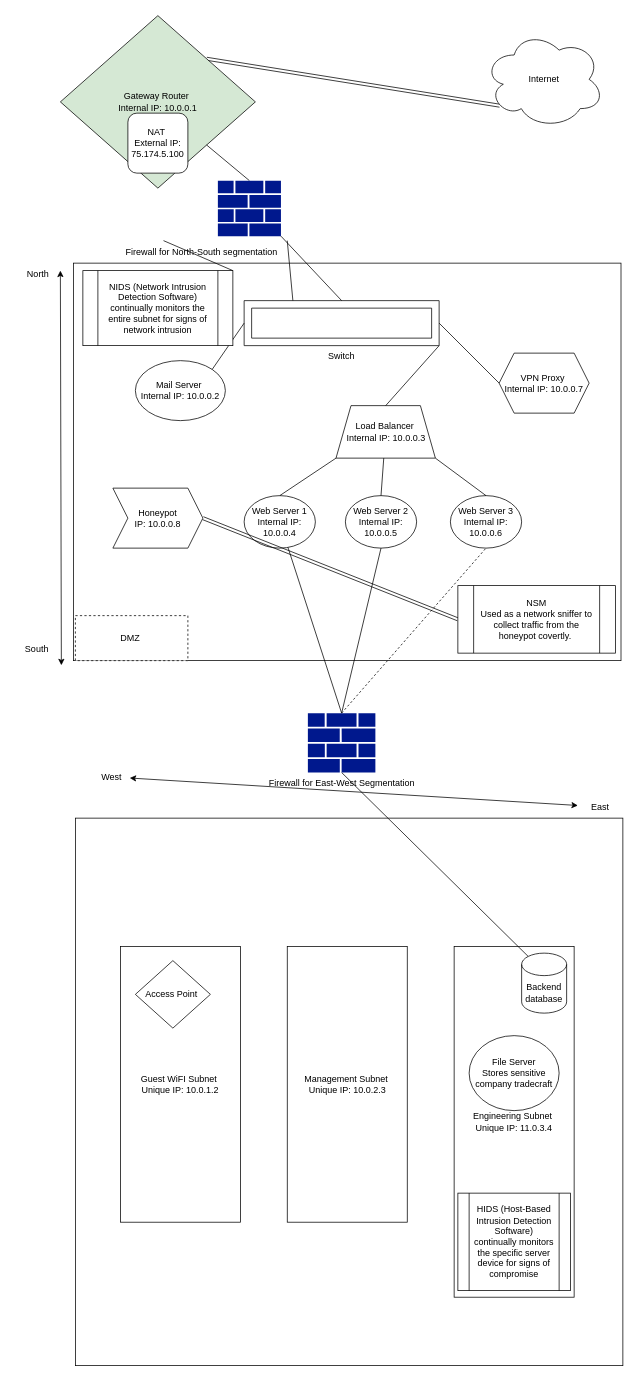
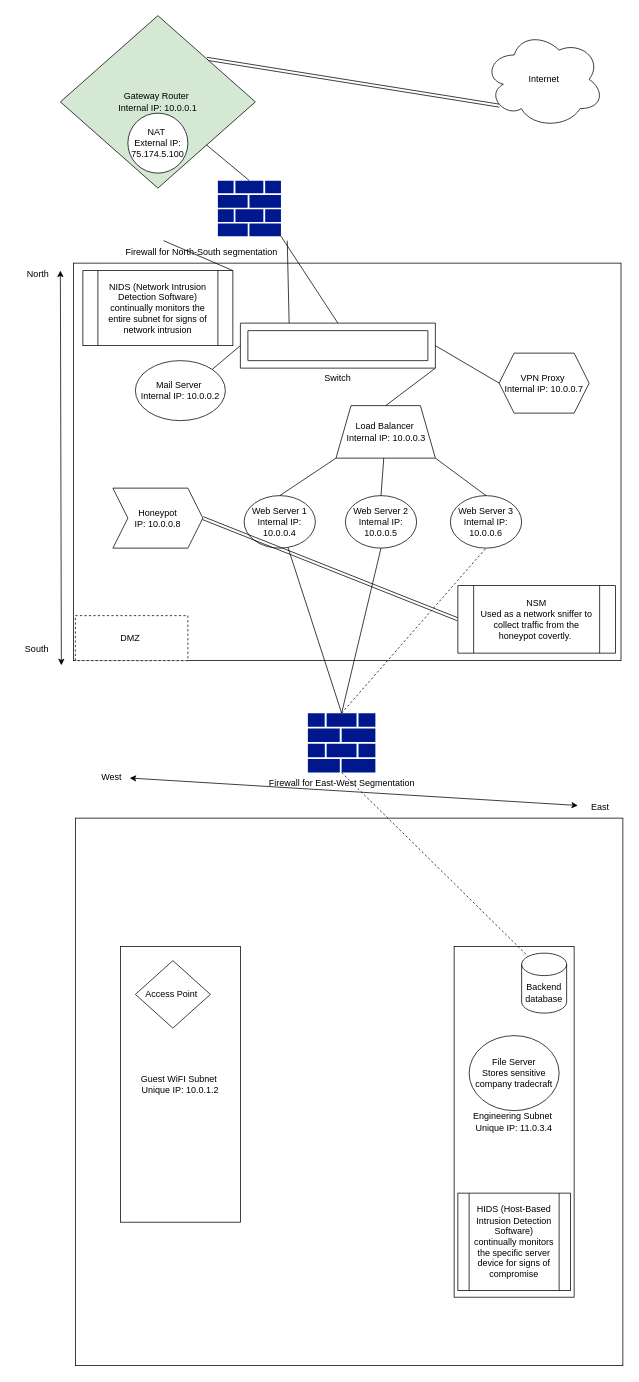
(158, 143) -> (158, 143)
(342, 323) -> (338, 345)
(435, 864) -> (435, 864)
(347, 1084) -> none
